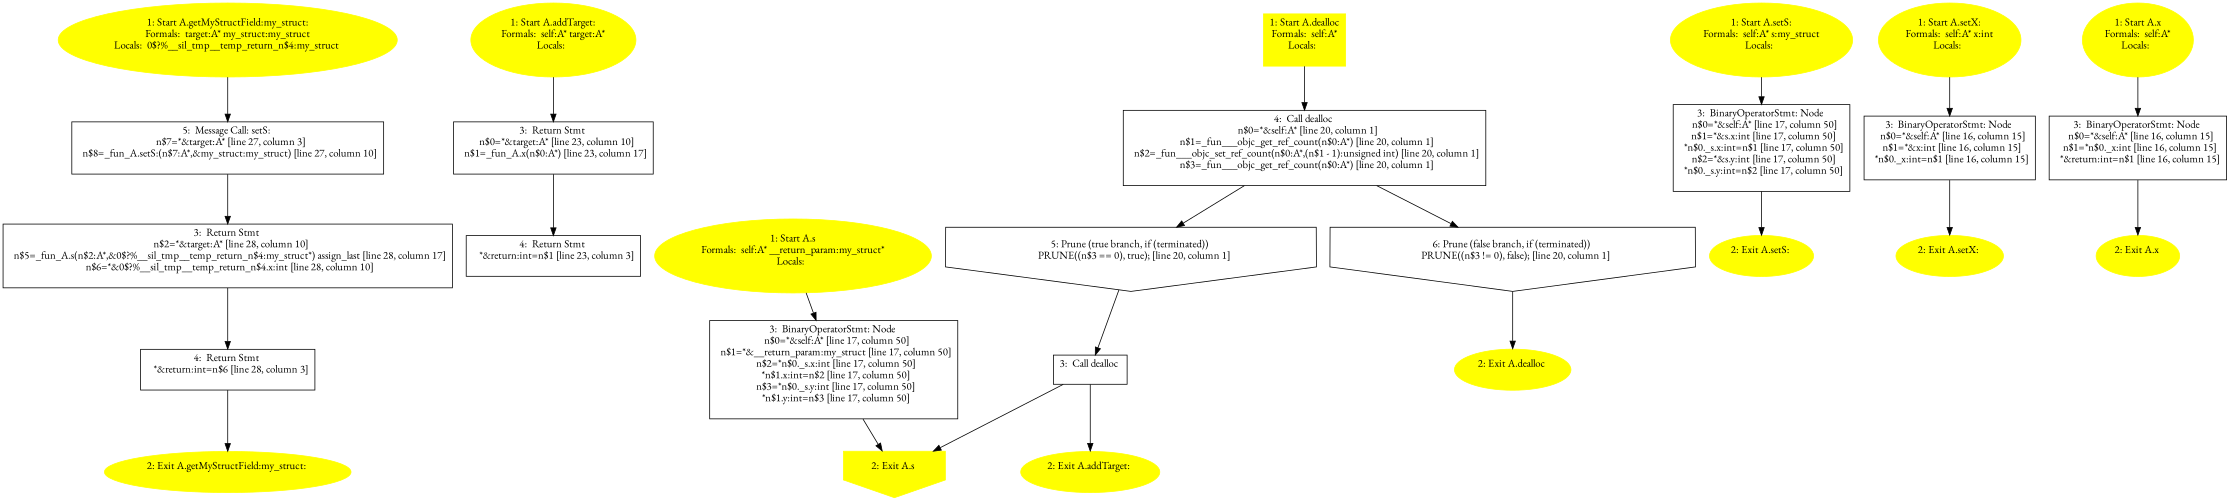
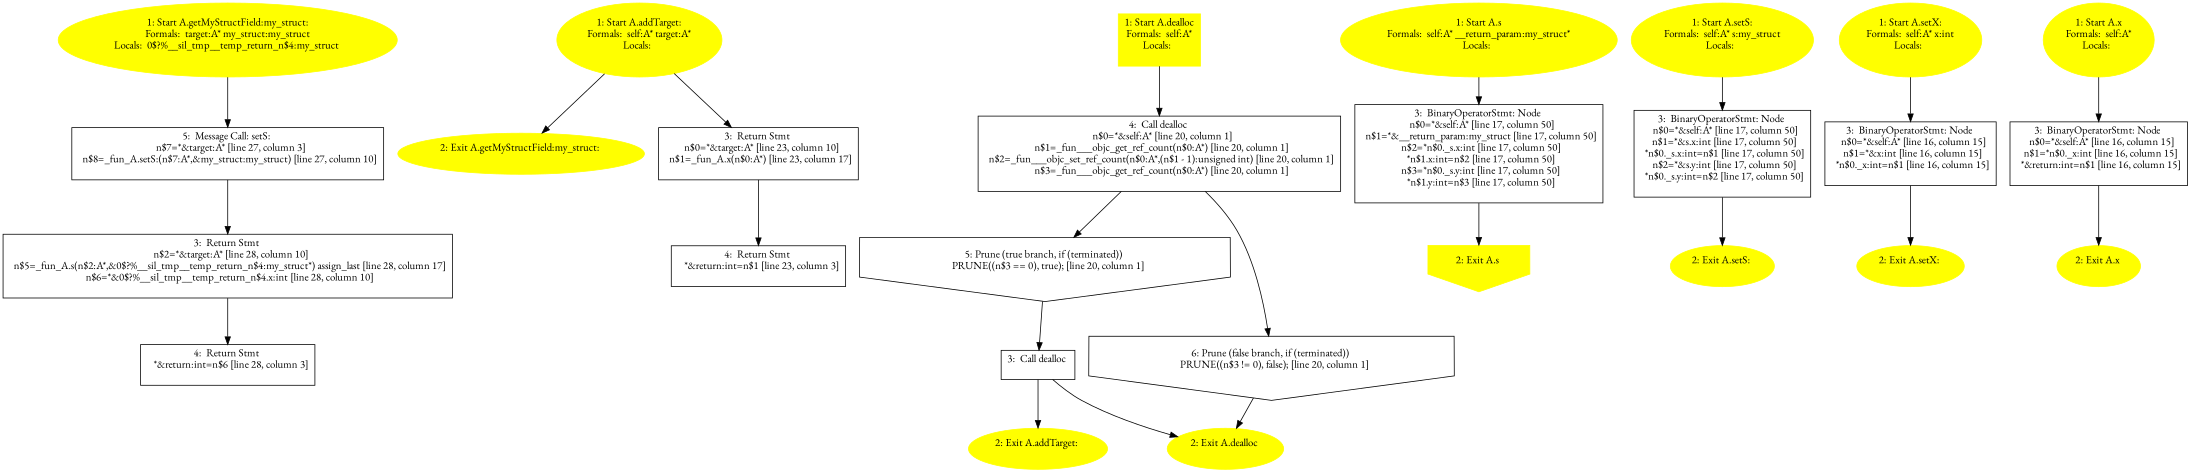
(1002, 416) -> (1108, 413)
(228, 417) -> (576, 101)
